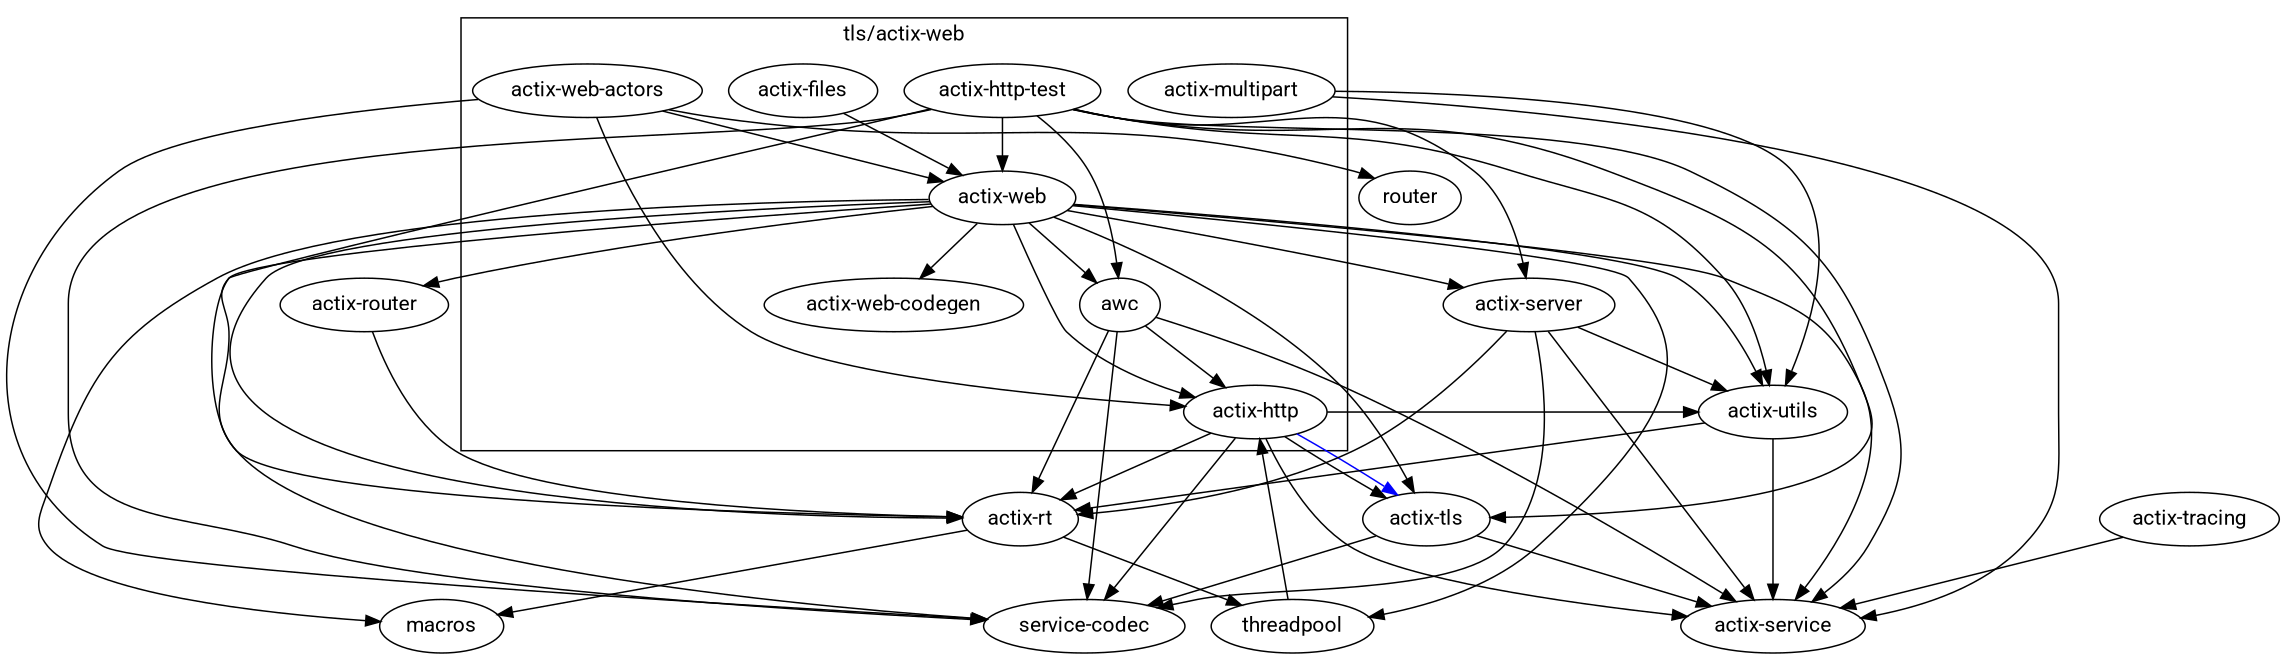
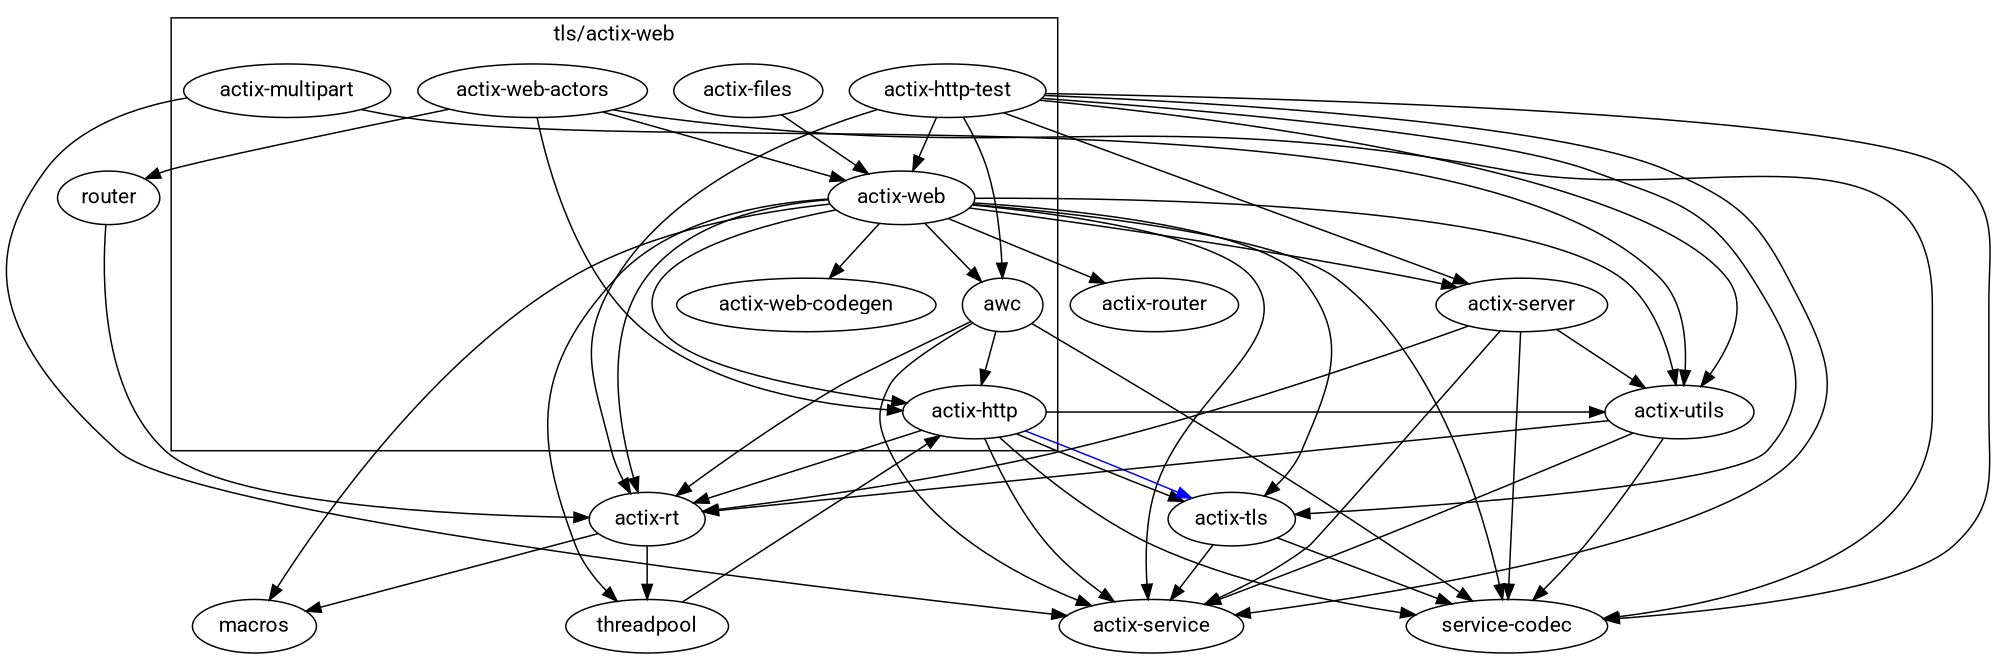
(593, 490) -> (246, 485)
none -> (1607, 517)
(2189, 519) -> none
